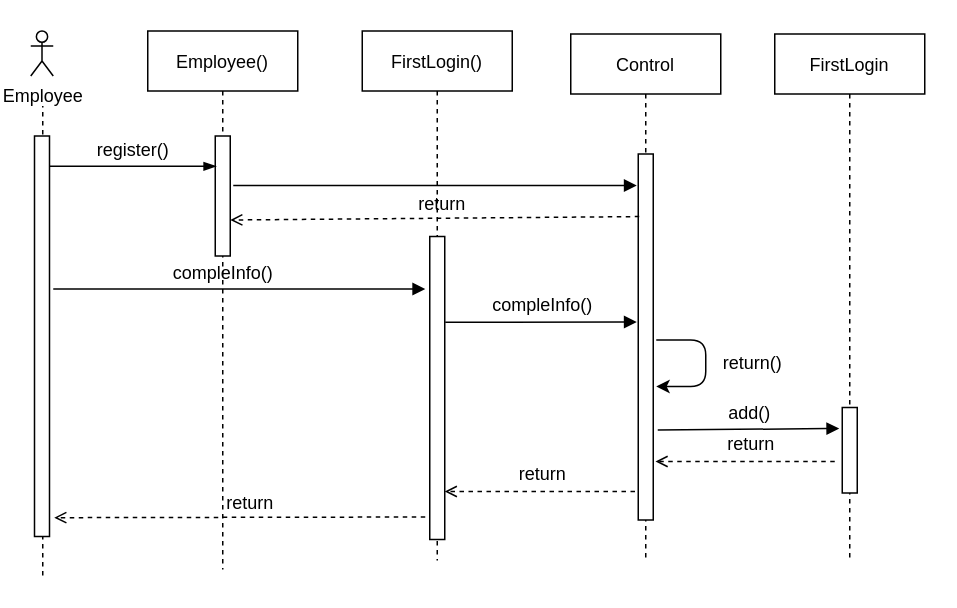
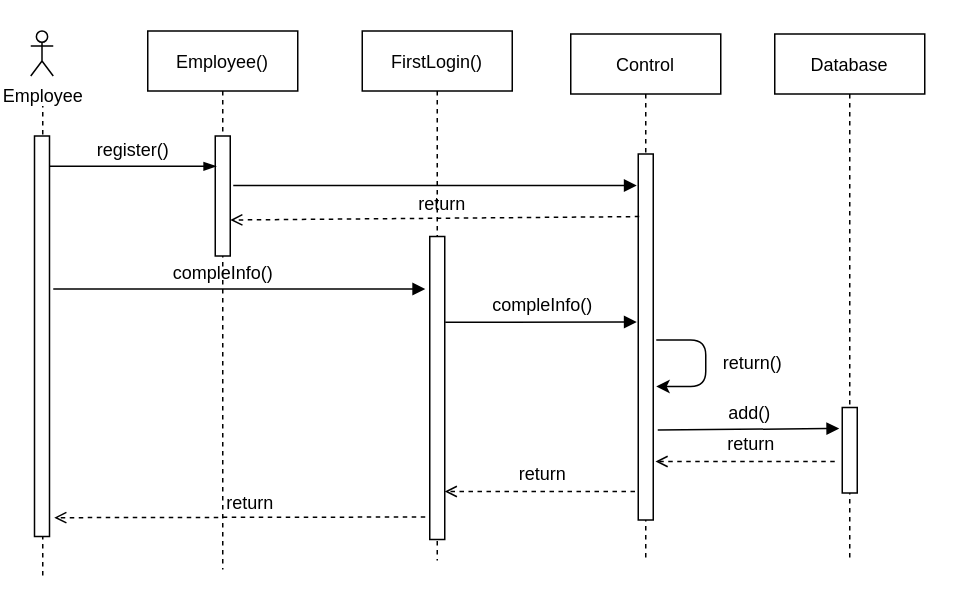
(849, 65) -> (849, 65)
